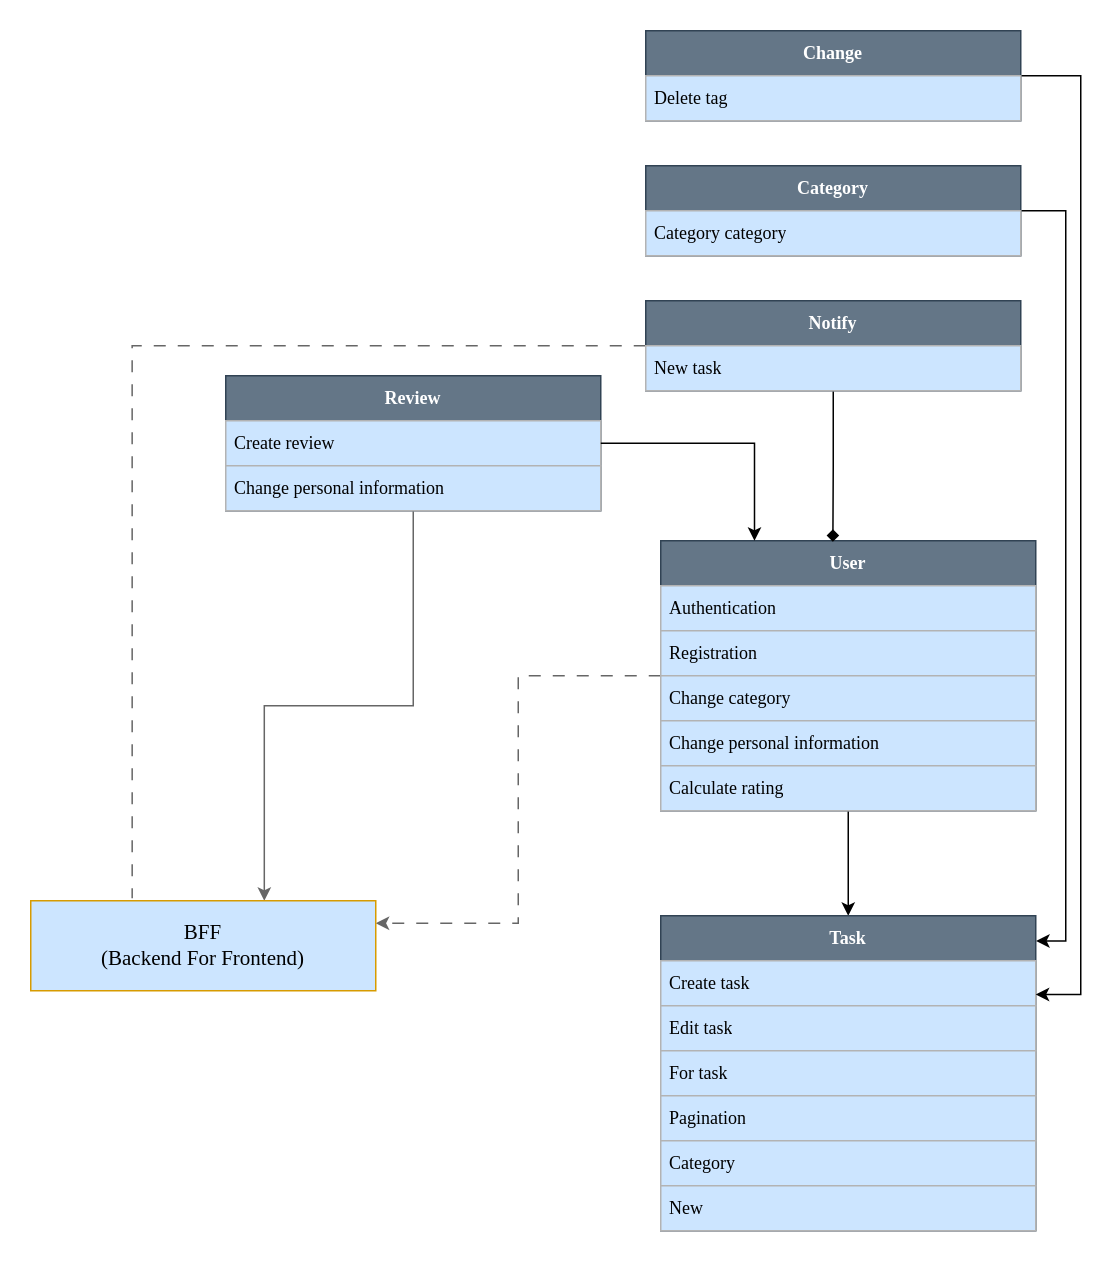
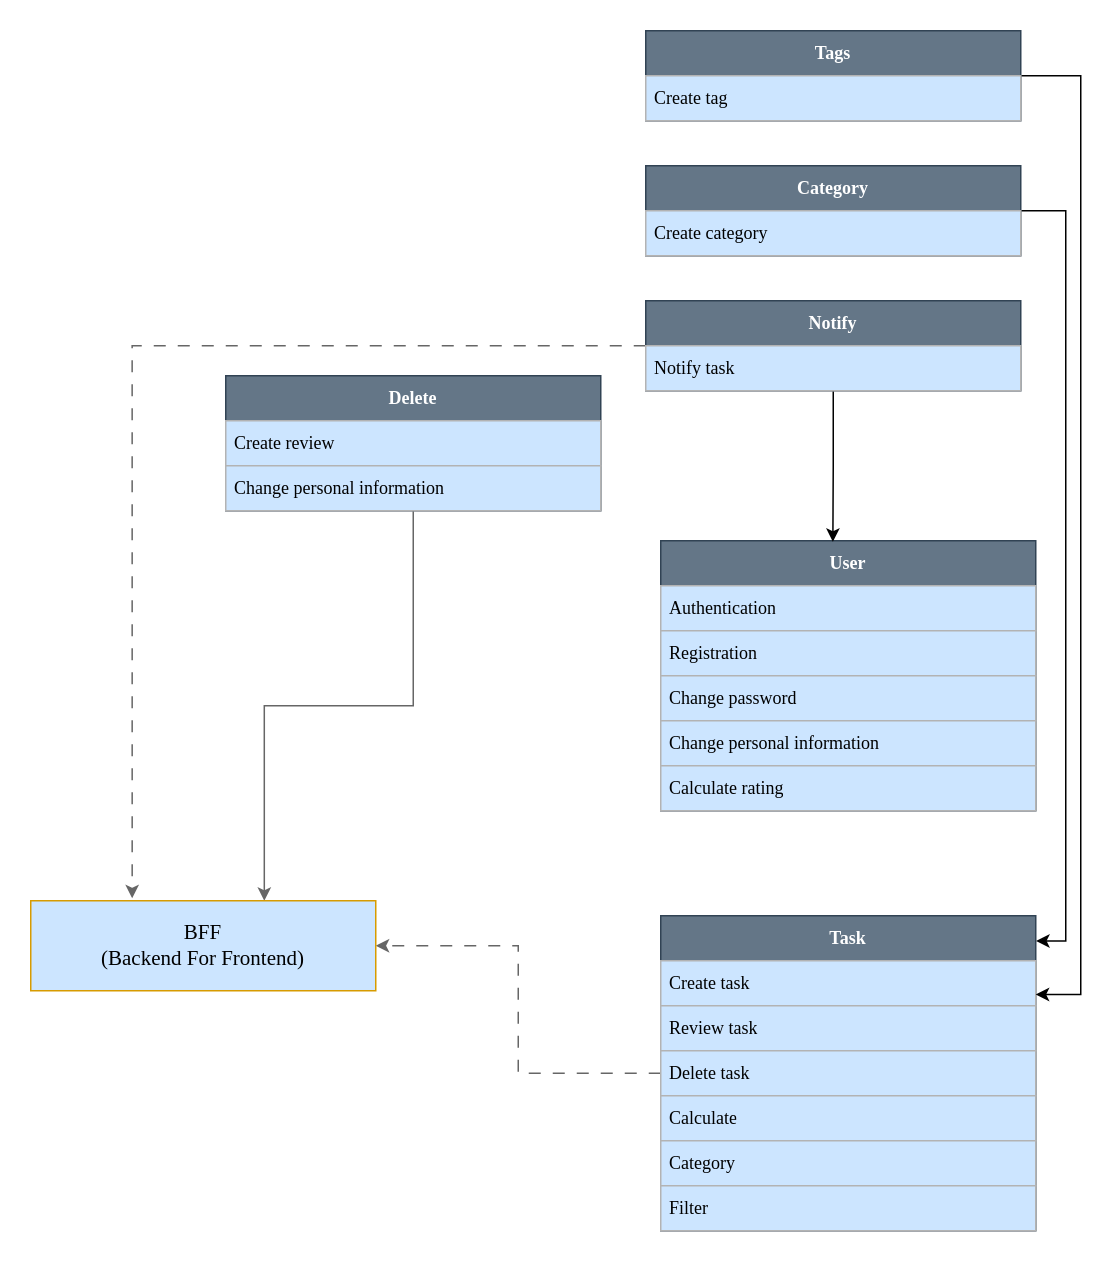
(833, 53) -> (833, 53)
(700, 98) -> (703, 98)
(738, 233) -> (728, 233)
(693, 368) -> (706, 368)
(413, 398) -> (413, 398)
(721, 443) -> none
(833, 529) -> (833, 530)
(520, 676) -> none
(743, 698) -> (743, 698)
(848, 859) -> none
(132, 891) -> (132, 887)
(710, 1028) -> (721, 1028)
none -> (520, 1073)
(708, 1073) -> (721, 1073)
(715, 1118) -> (710, 1118)
(685, 1208) -> (695, 1208)
